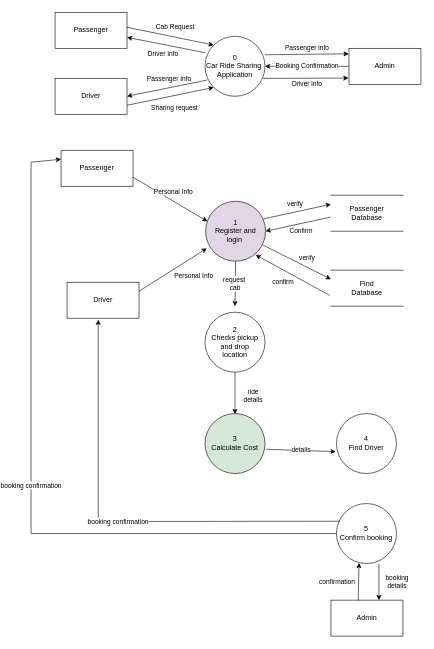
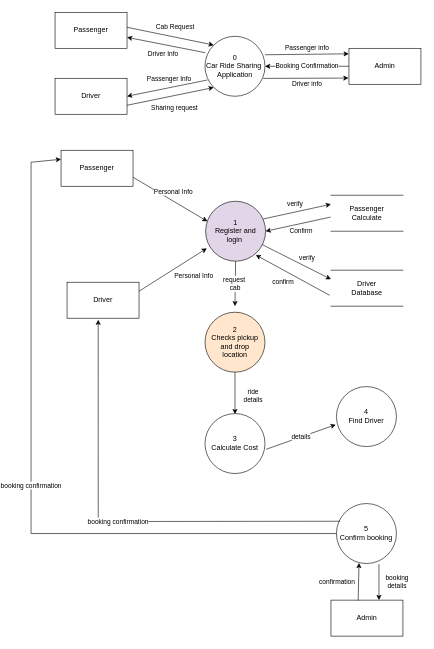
(367, 213) -> (367, 213)
(367, 288) -> (367, 288)
(235, 342) -> (235, 342)
(235, 444) -> (235, 444)
(366, 444) -> (366, 417)
